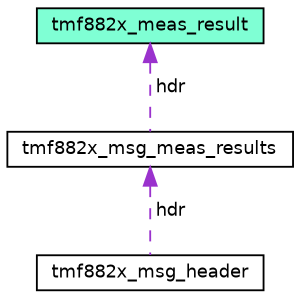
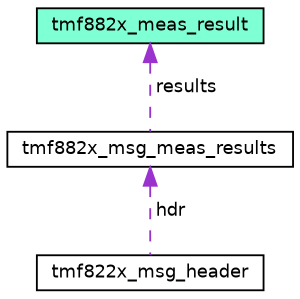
(168, 88) -> (184, 88)
(150, 273) -> (150, 273)
